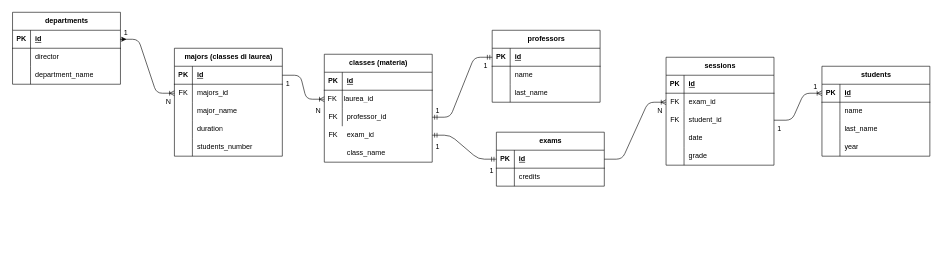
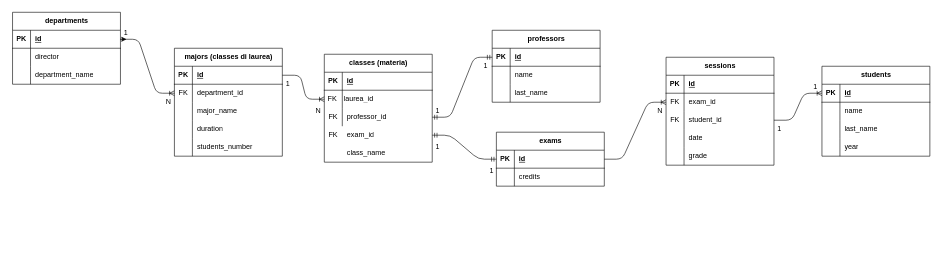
(214, 93) -> (222, 93)
